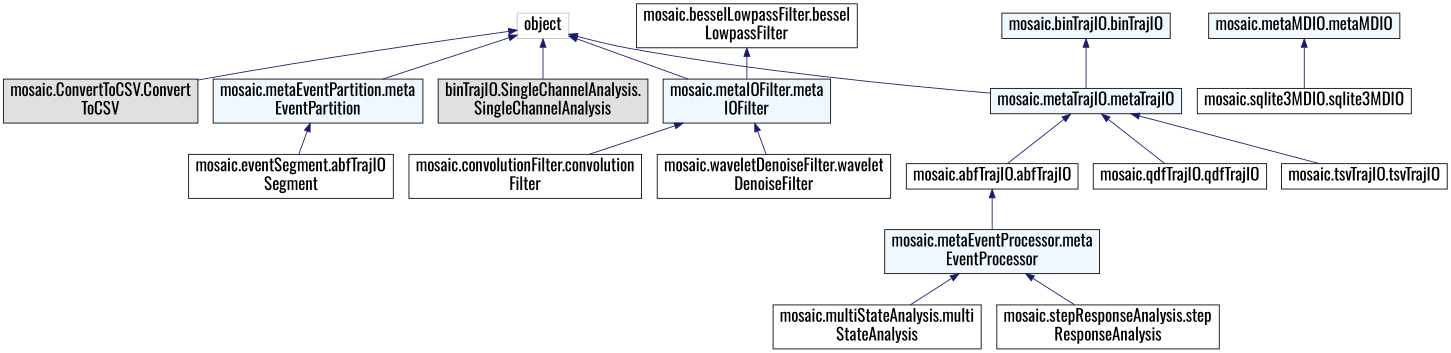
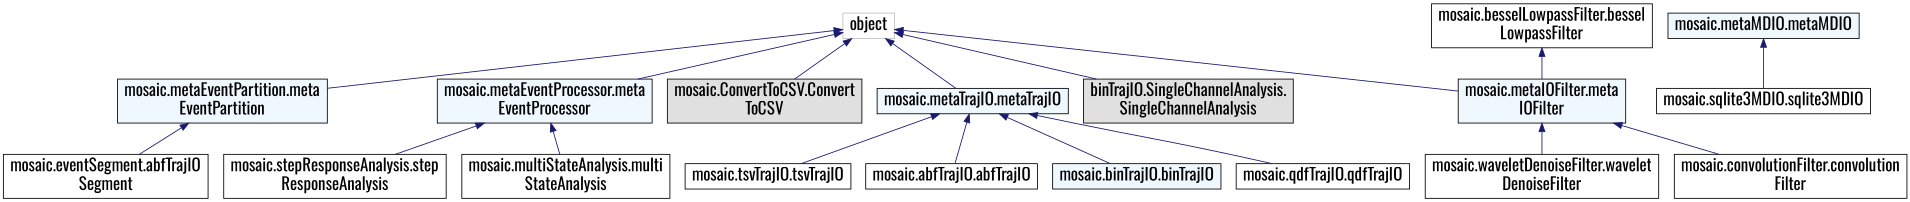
(1086, 68) -> (1059, 141)
(992, 214) -> (736, 57)
